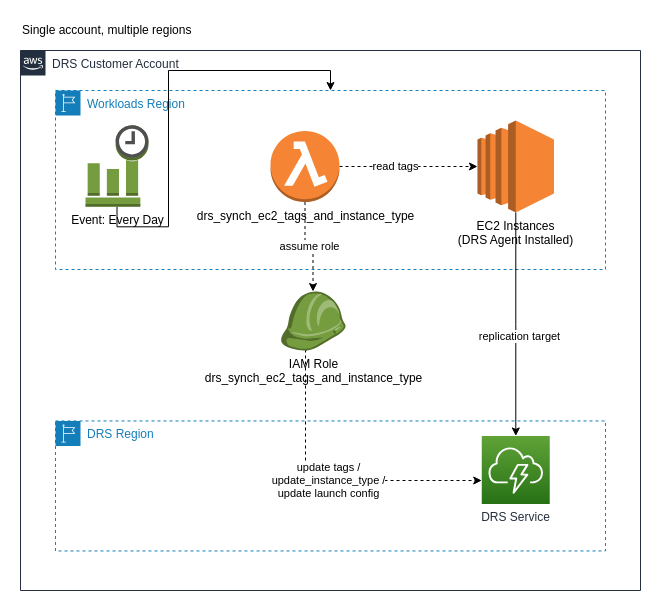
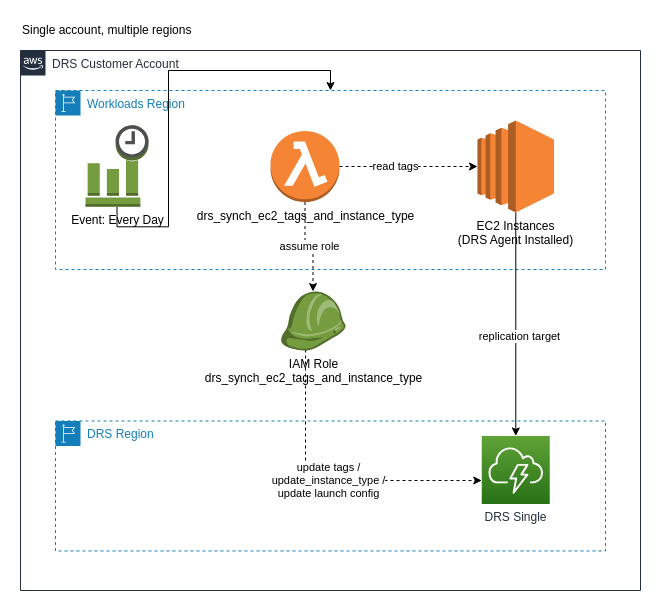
(516, 518) -> (516, 518)
